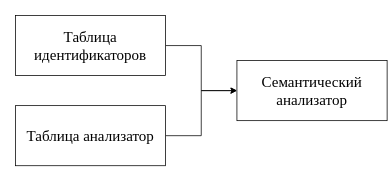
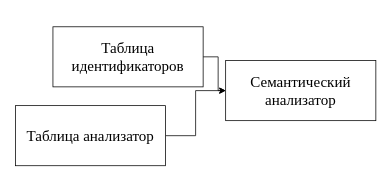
(90, 45) -> (128, 57)
(312, 90) -> (300, 90)
